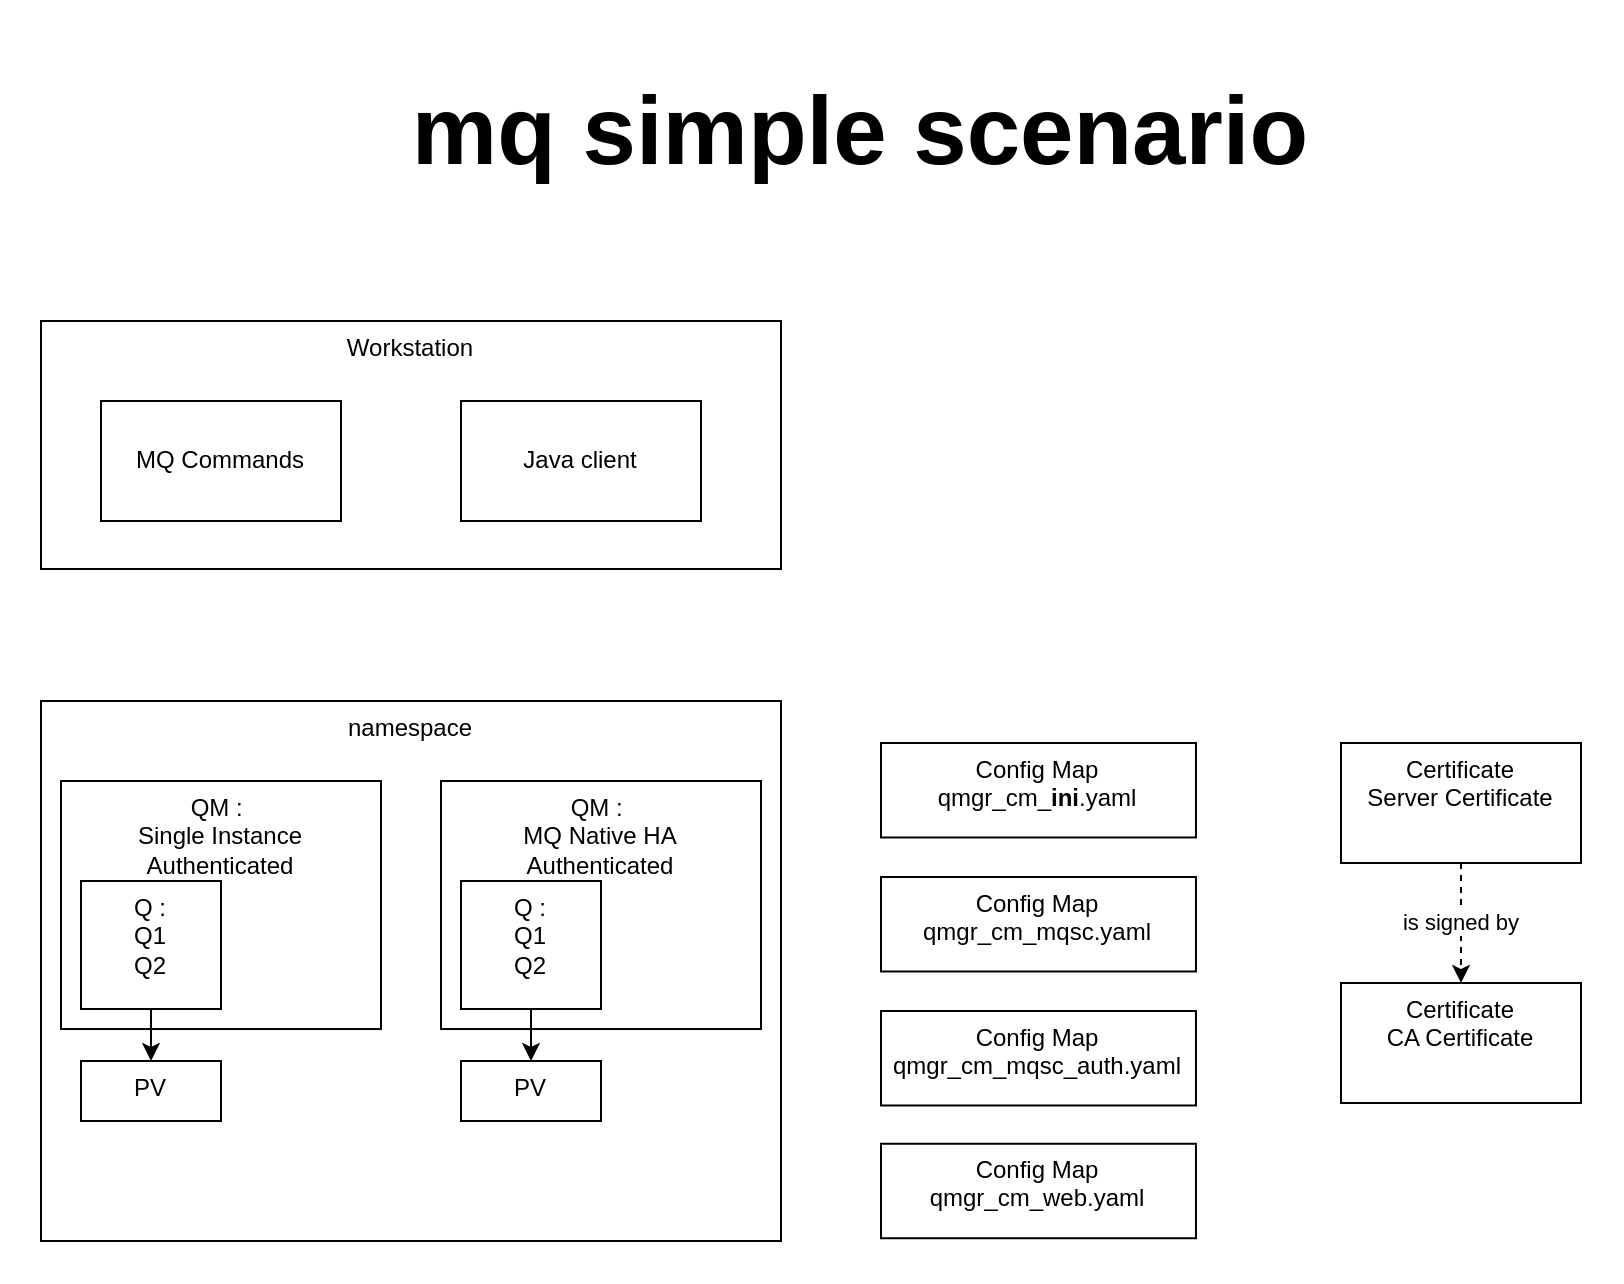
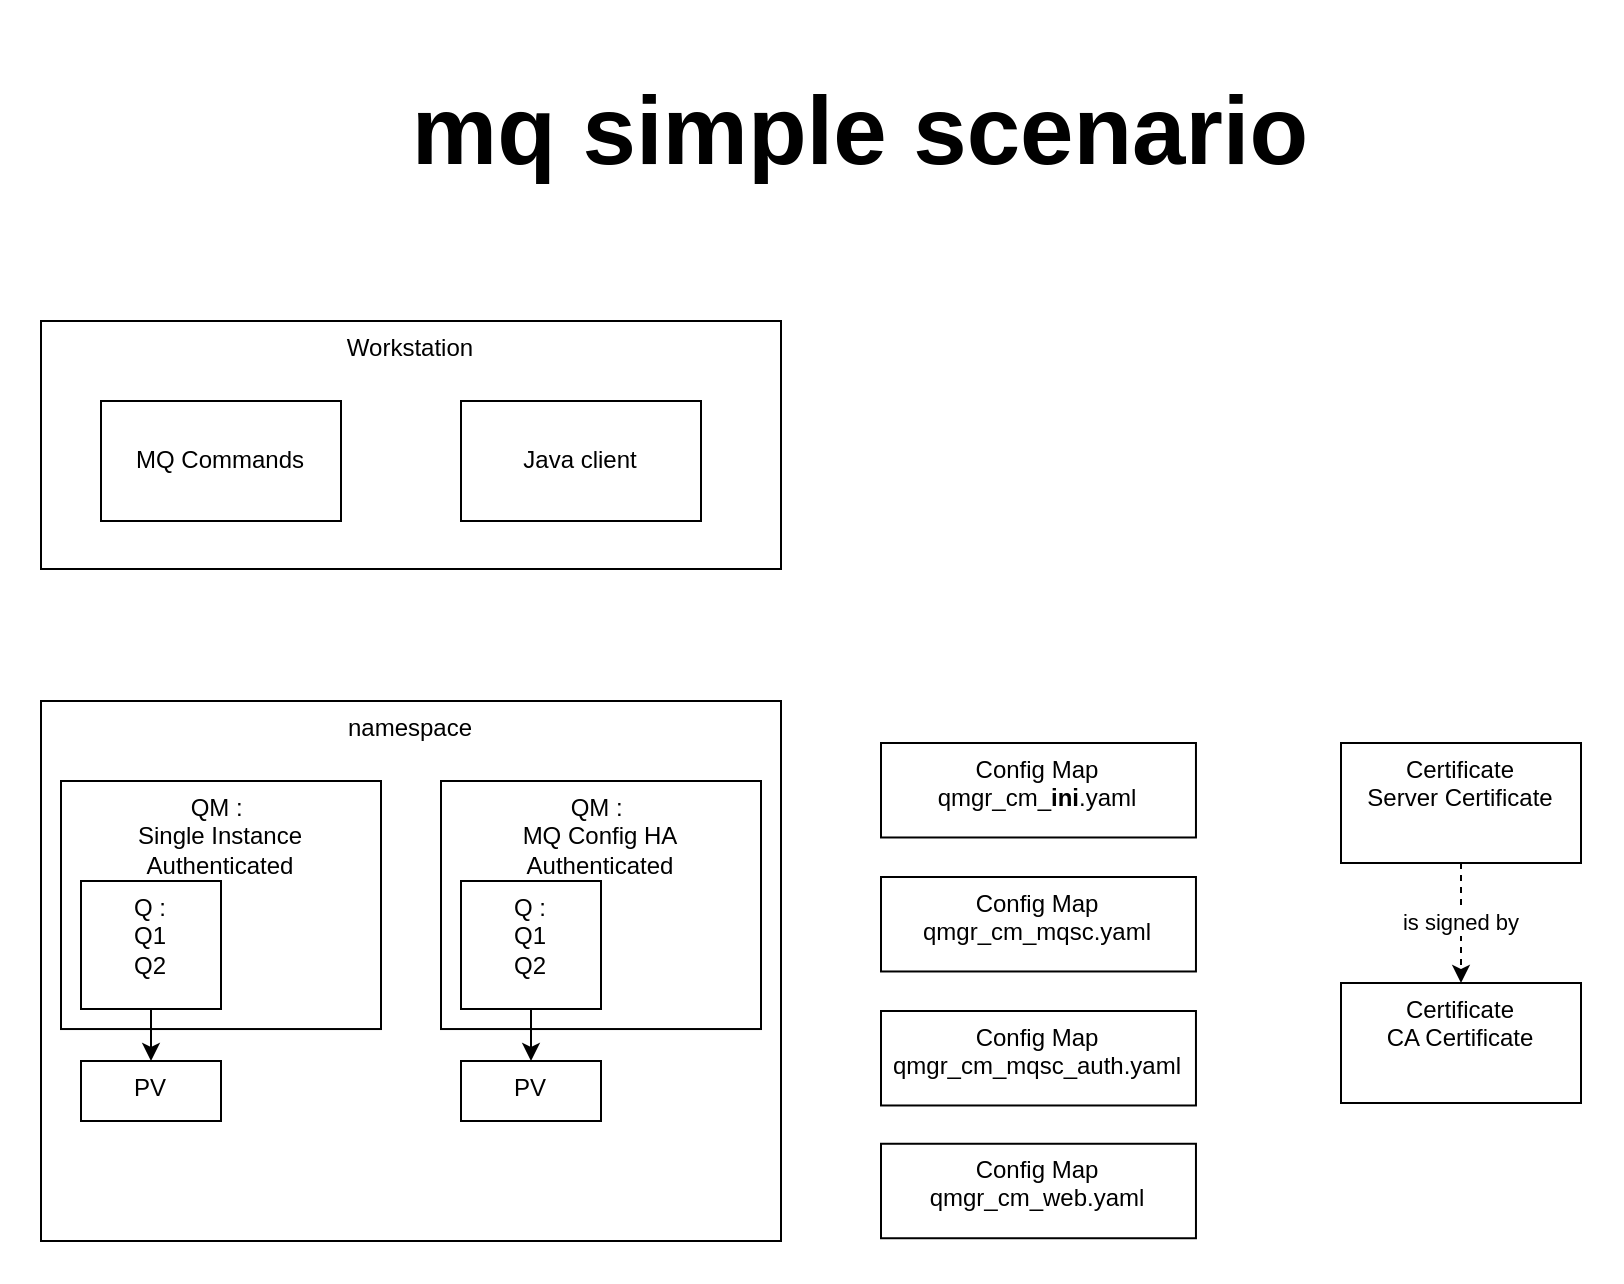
(601, 838) -> (601, 838)
